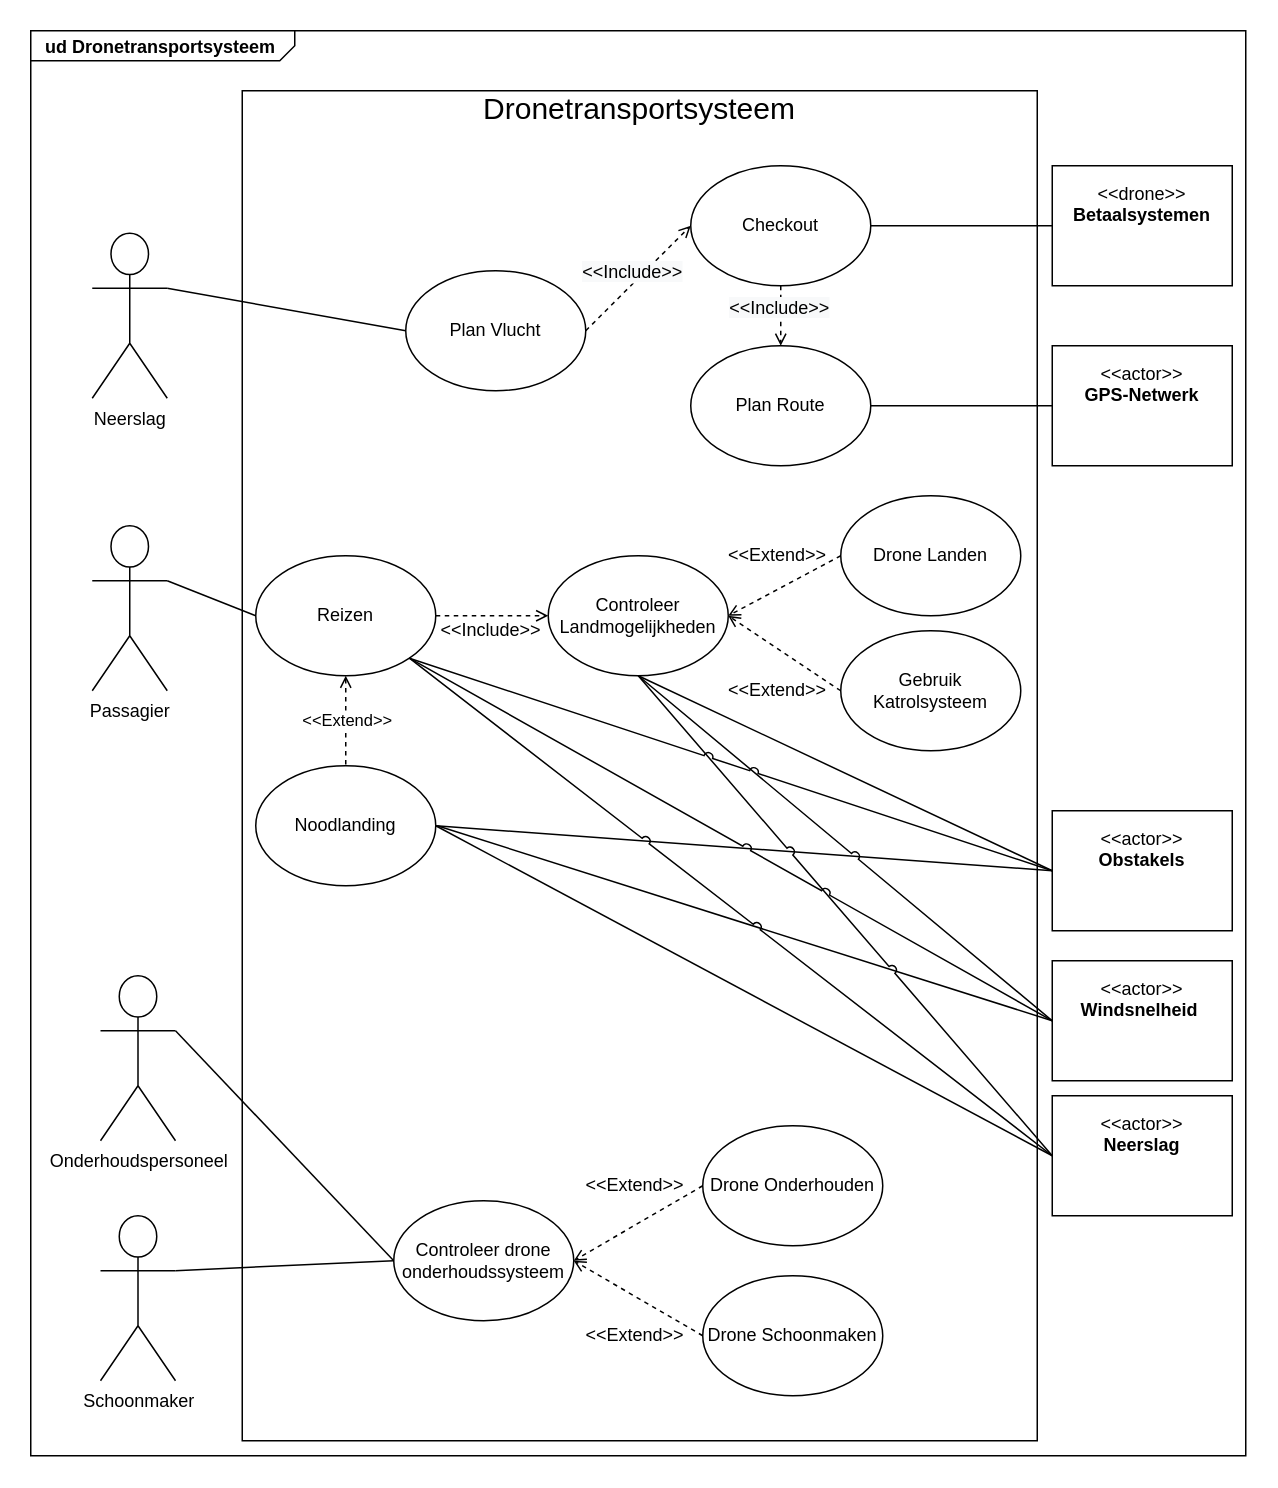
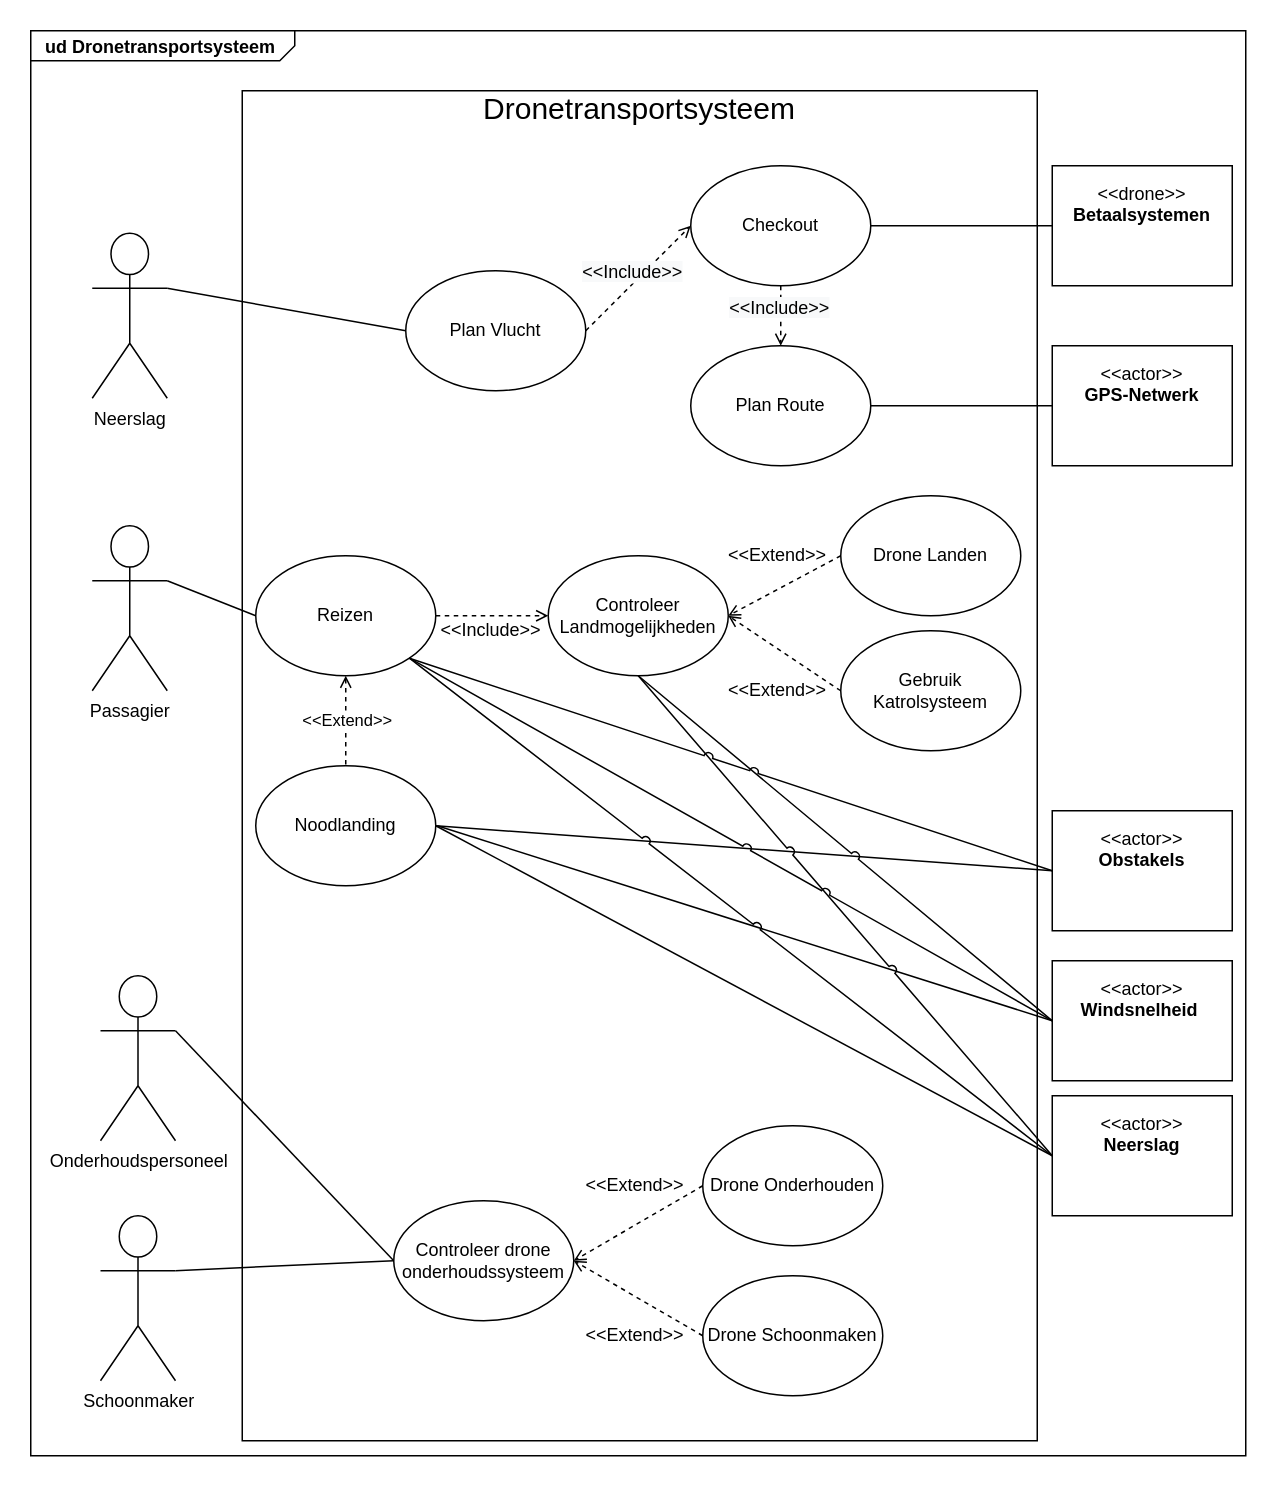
(840, 771) -> none
